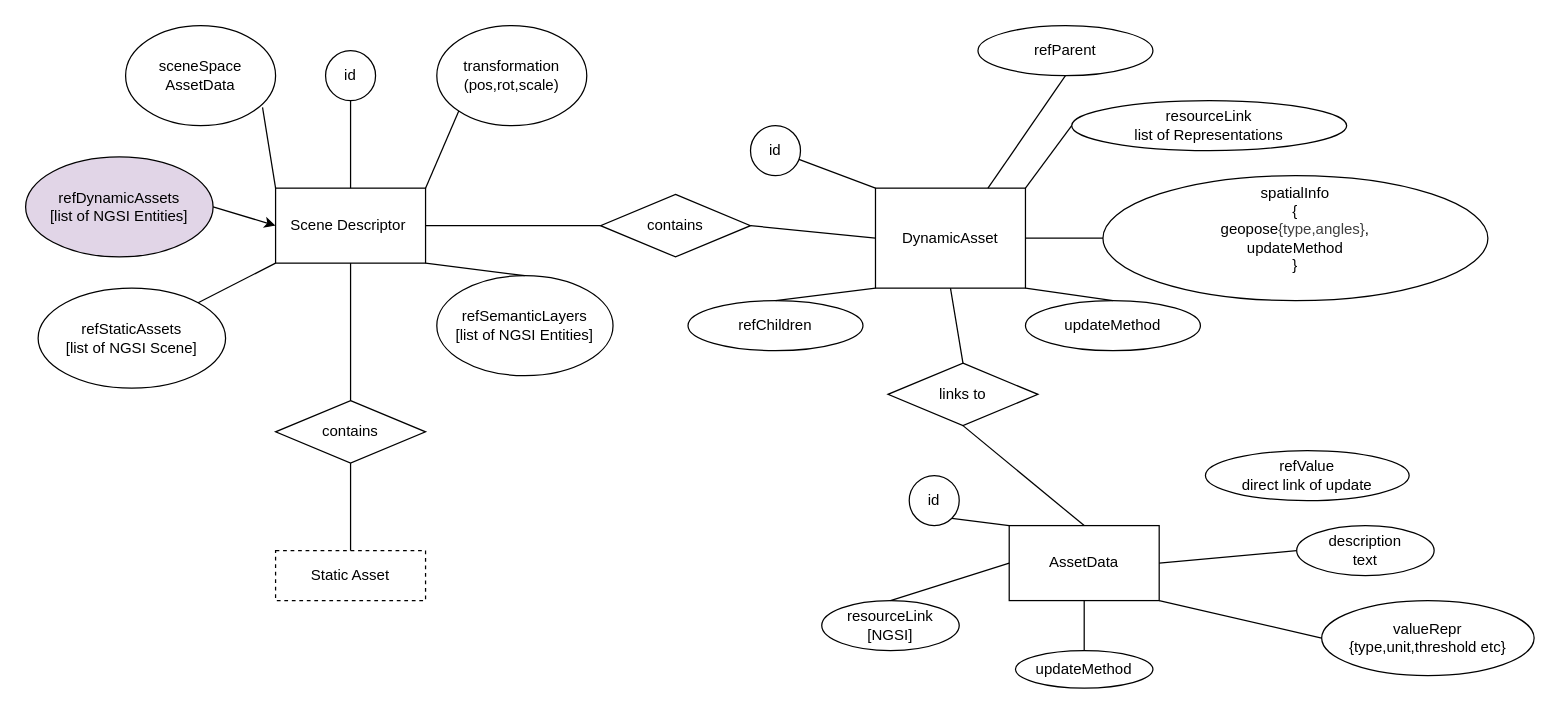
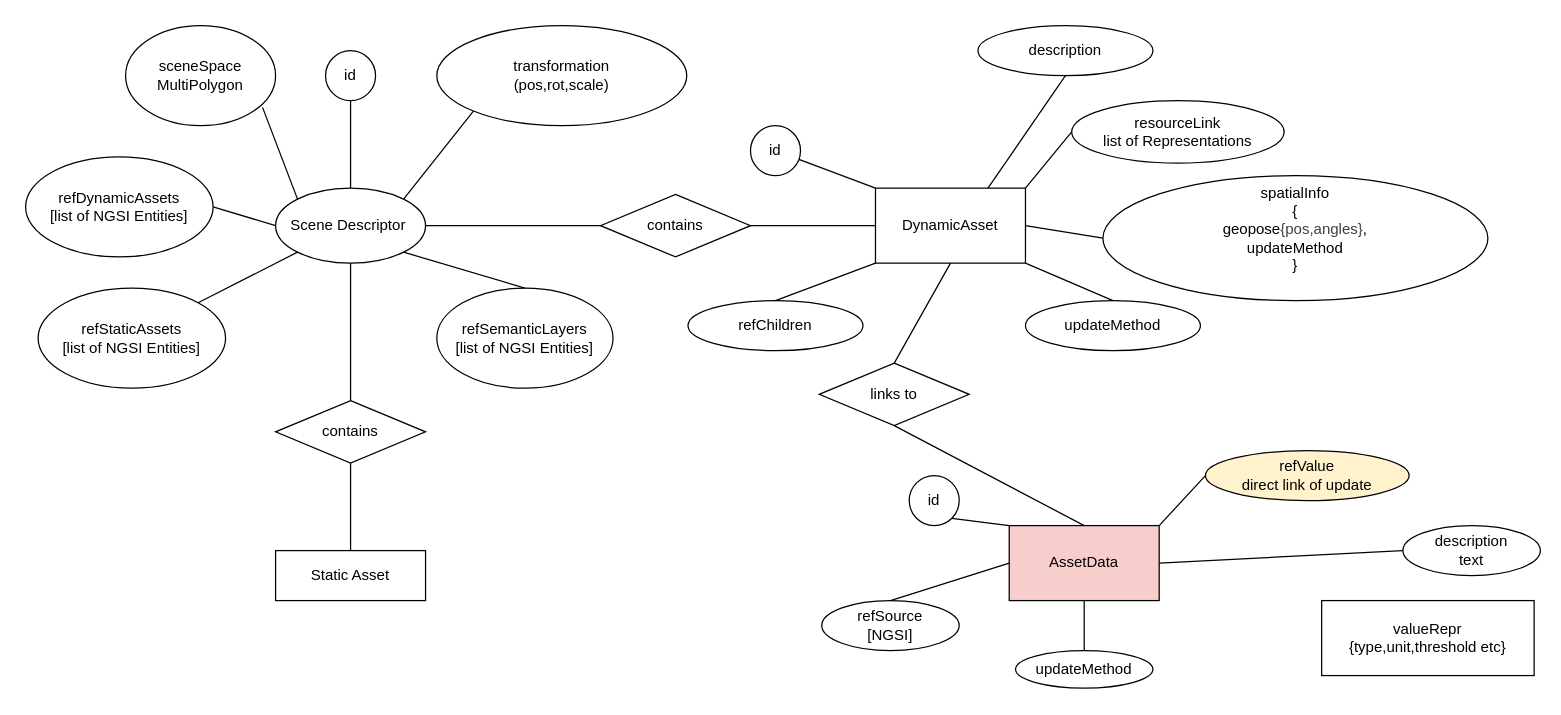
(1066, 51) -> (1066, 51)
(201, 76) -> (201, 76)
(512, 76) -> (562, 76)
(1209, 126) -> (1178, 132)
(119, 207) -> (119, 207)
(266, 223) -> (269, 224)
(351, 226) -> (351, 226)
(951, 238) -> (951, 226)
(1296, 238) -> (1296, 238)
(525, 326) -> (525, 338)
(132, 338) -> (132, 338)
(963, 394) -> (894, 394)
(1308, 476) -> (1308, 476)
none -> (1183, 501)
(1366, 551) -> (1472, 551)
(1084, 563) -> (1084, 563)
(351, 576) -> (351, 576)
(1241, 619) -> none
(891, 626) -> (891, 626)
(1428, 638) -> (1428, 638)
